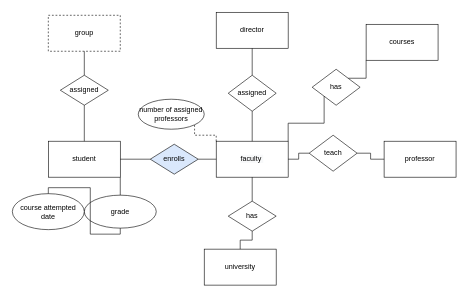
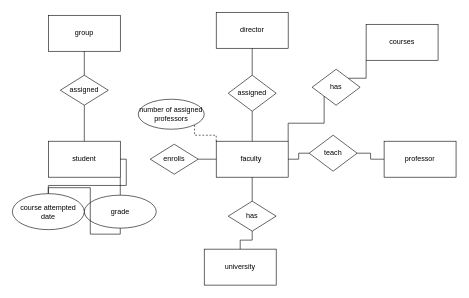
(84, 33) -> (84, 33)
(137, 159) -> (123, 186)
(174, 159) -> (174, 159)
